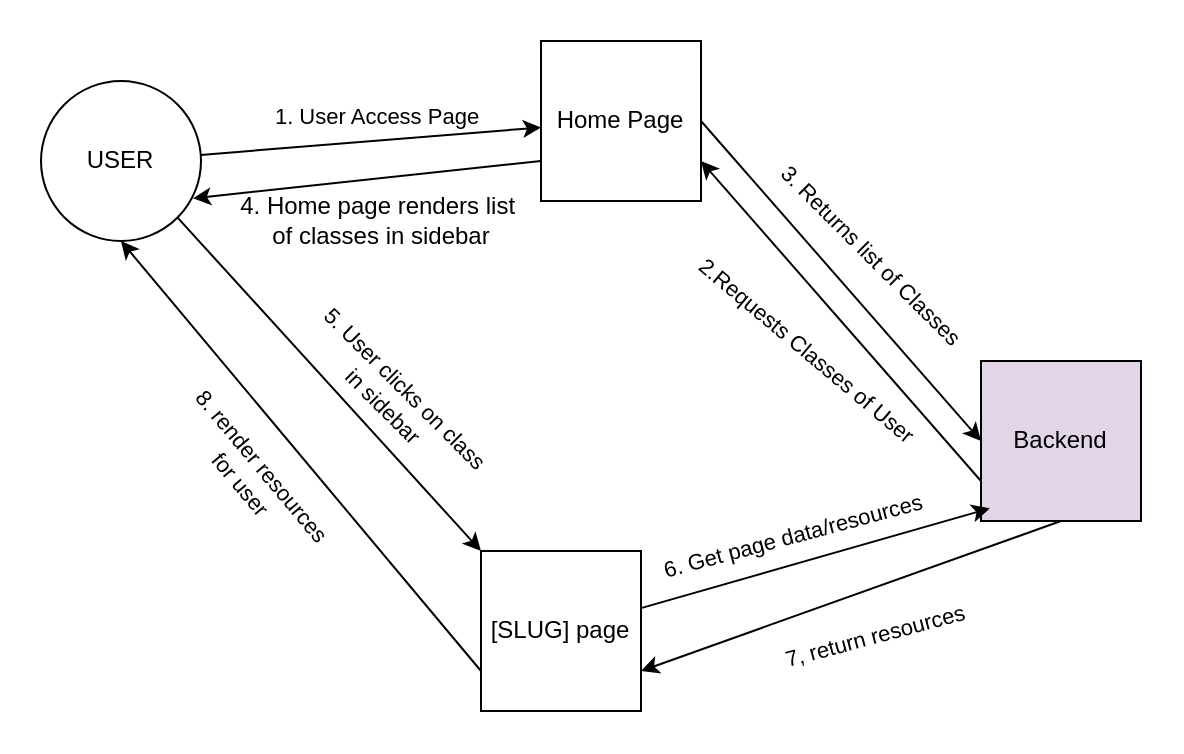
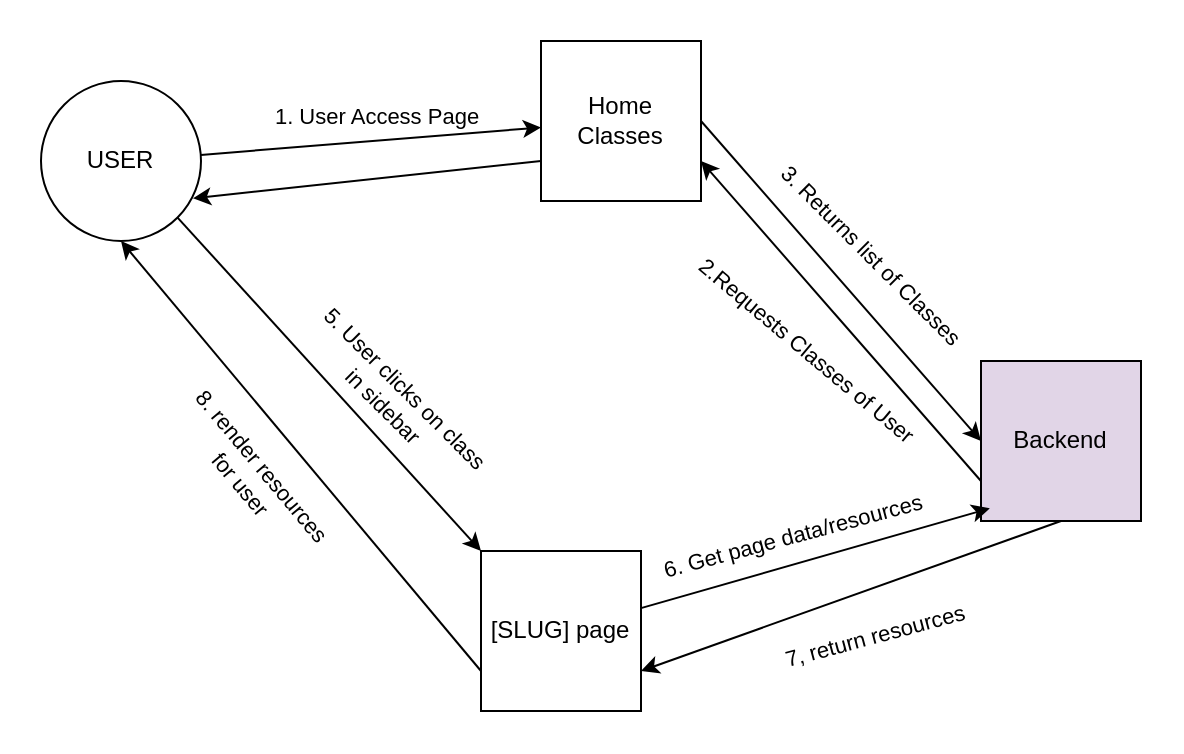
(621, 121) -> (621, 121)
(381, 221) -> none
